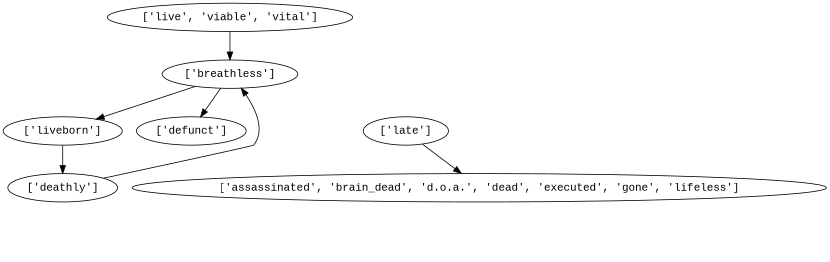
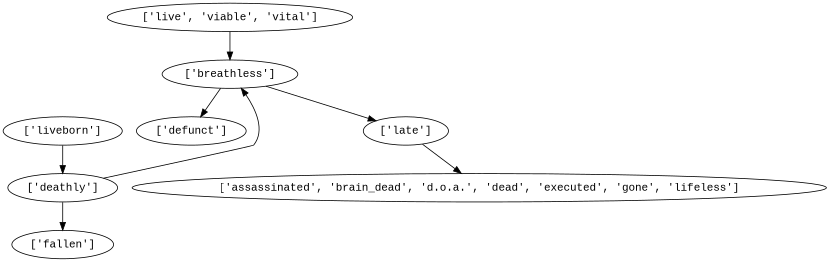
(150, 101) -> (317, 102)
none -> (63, 245)
